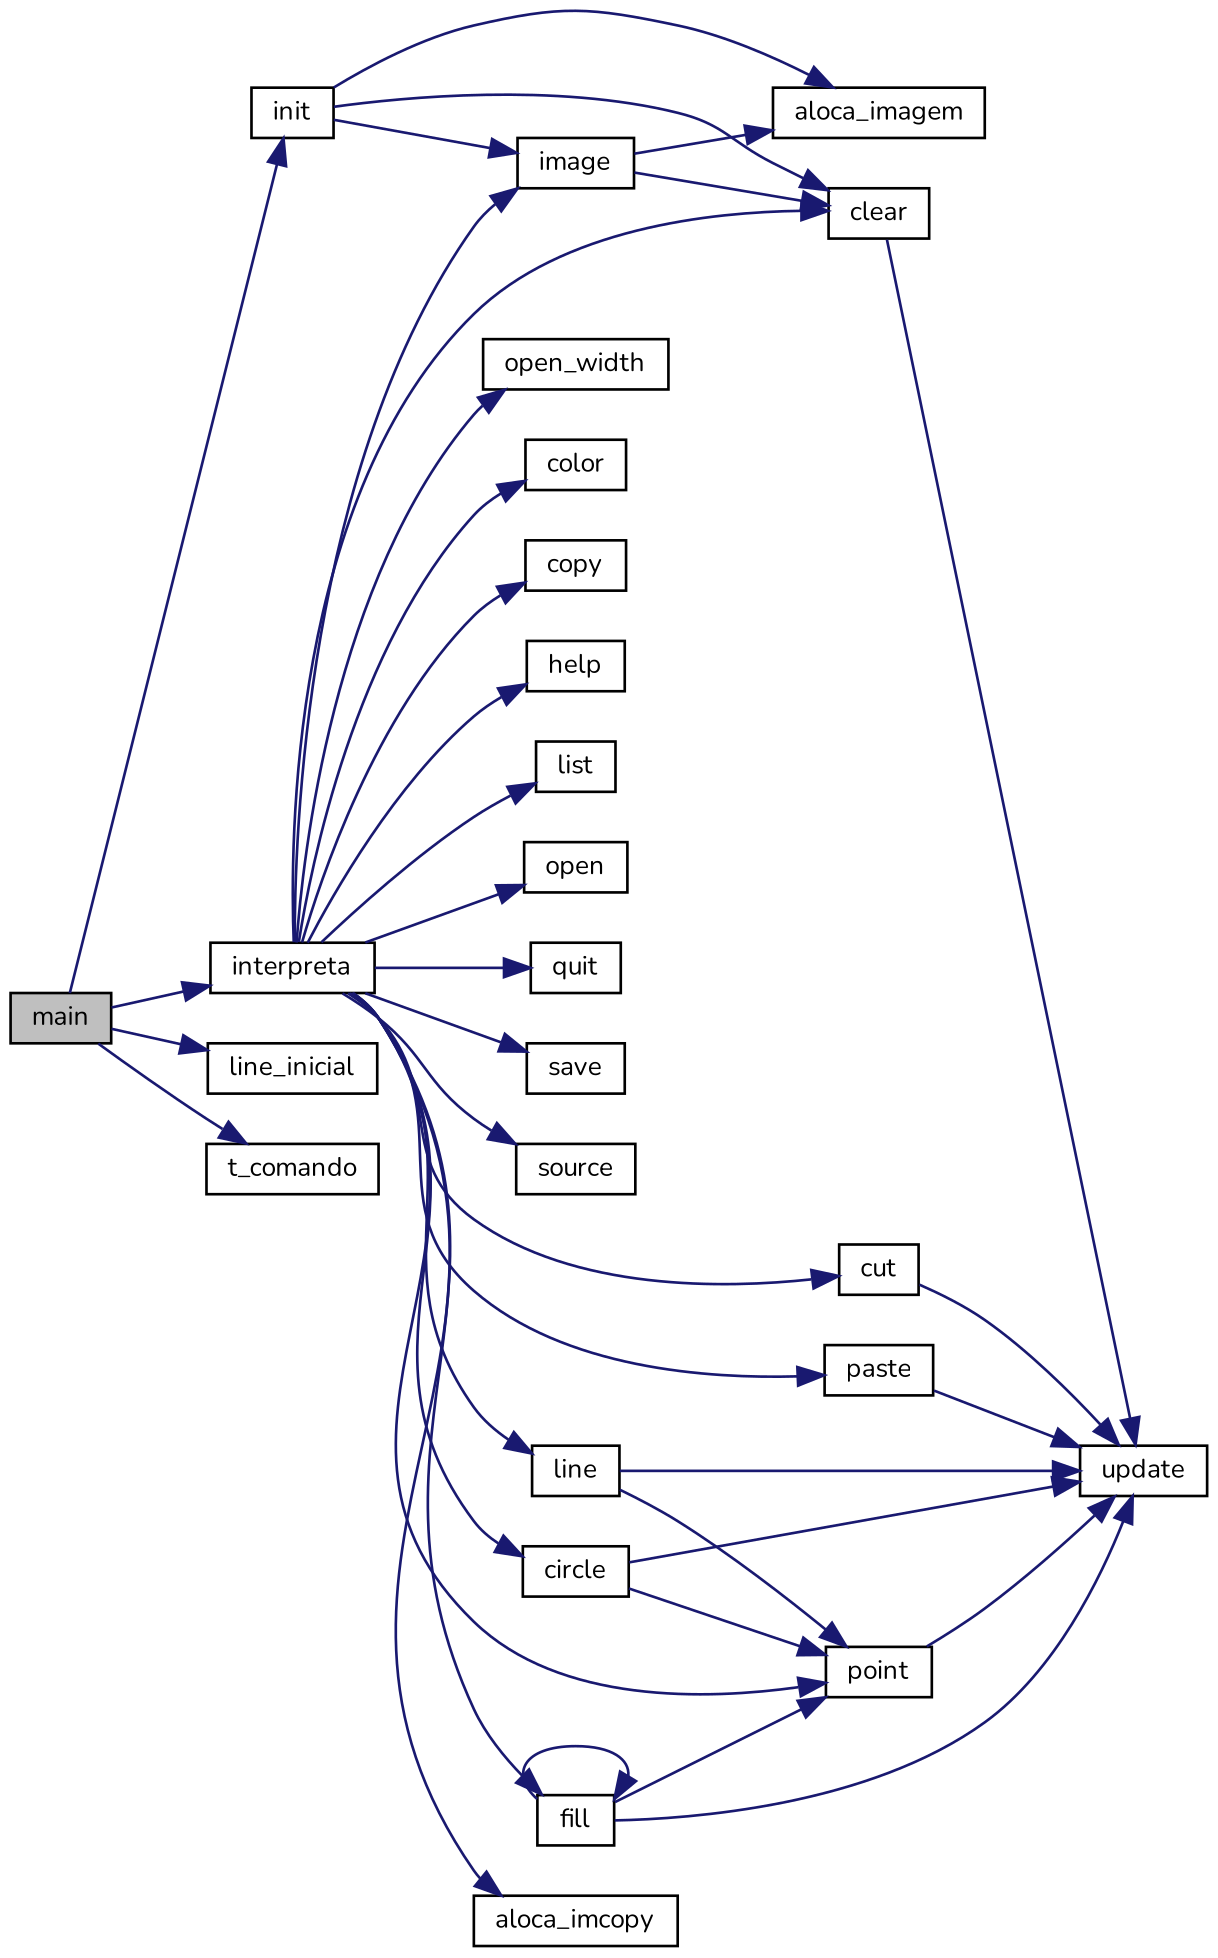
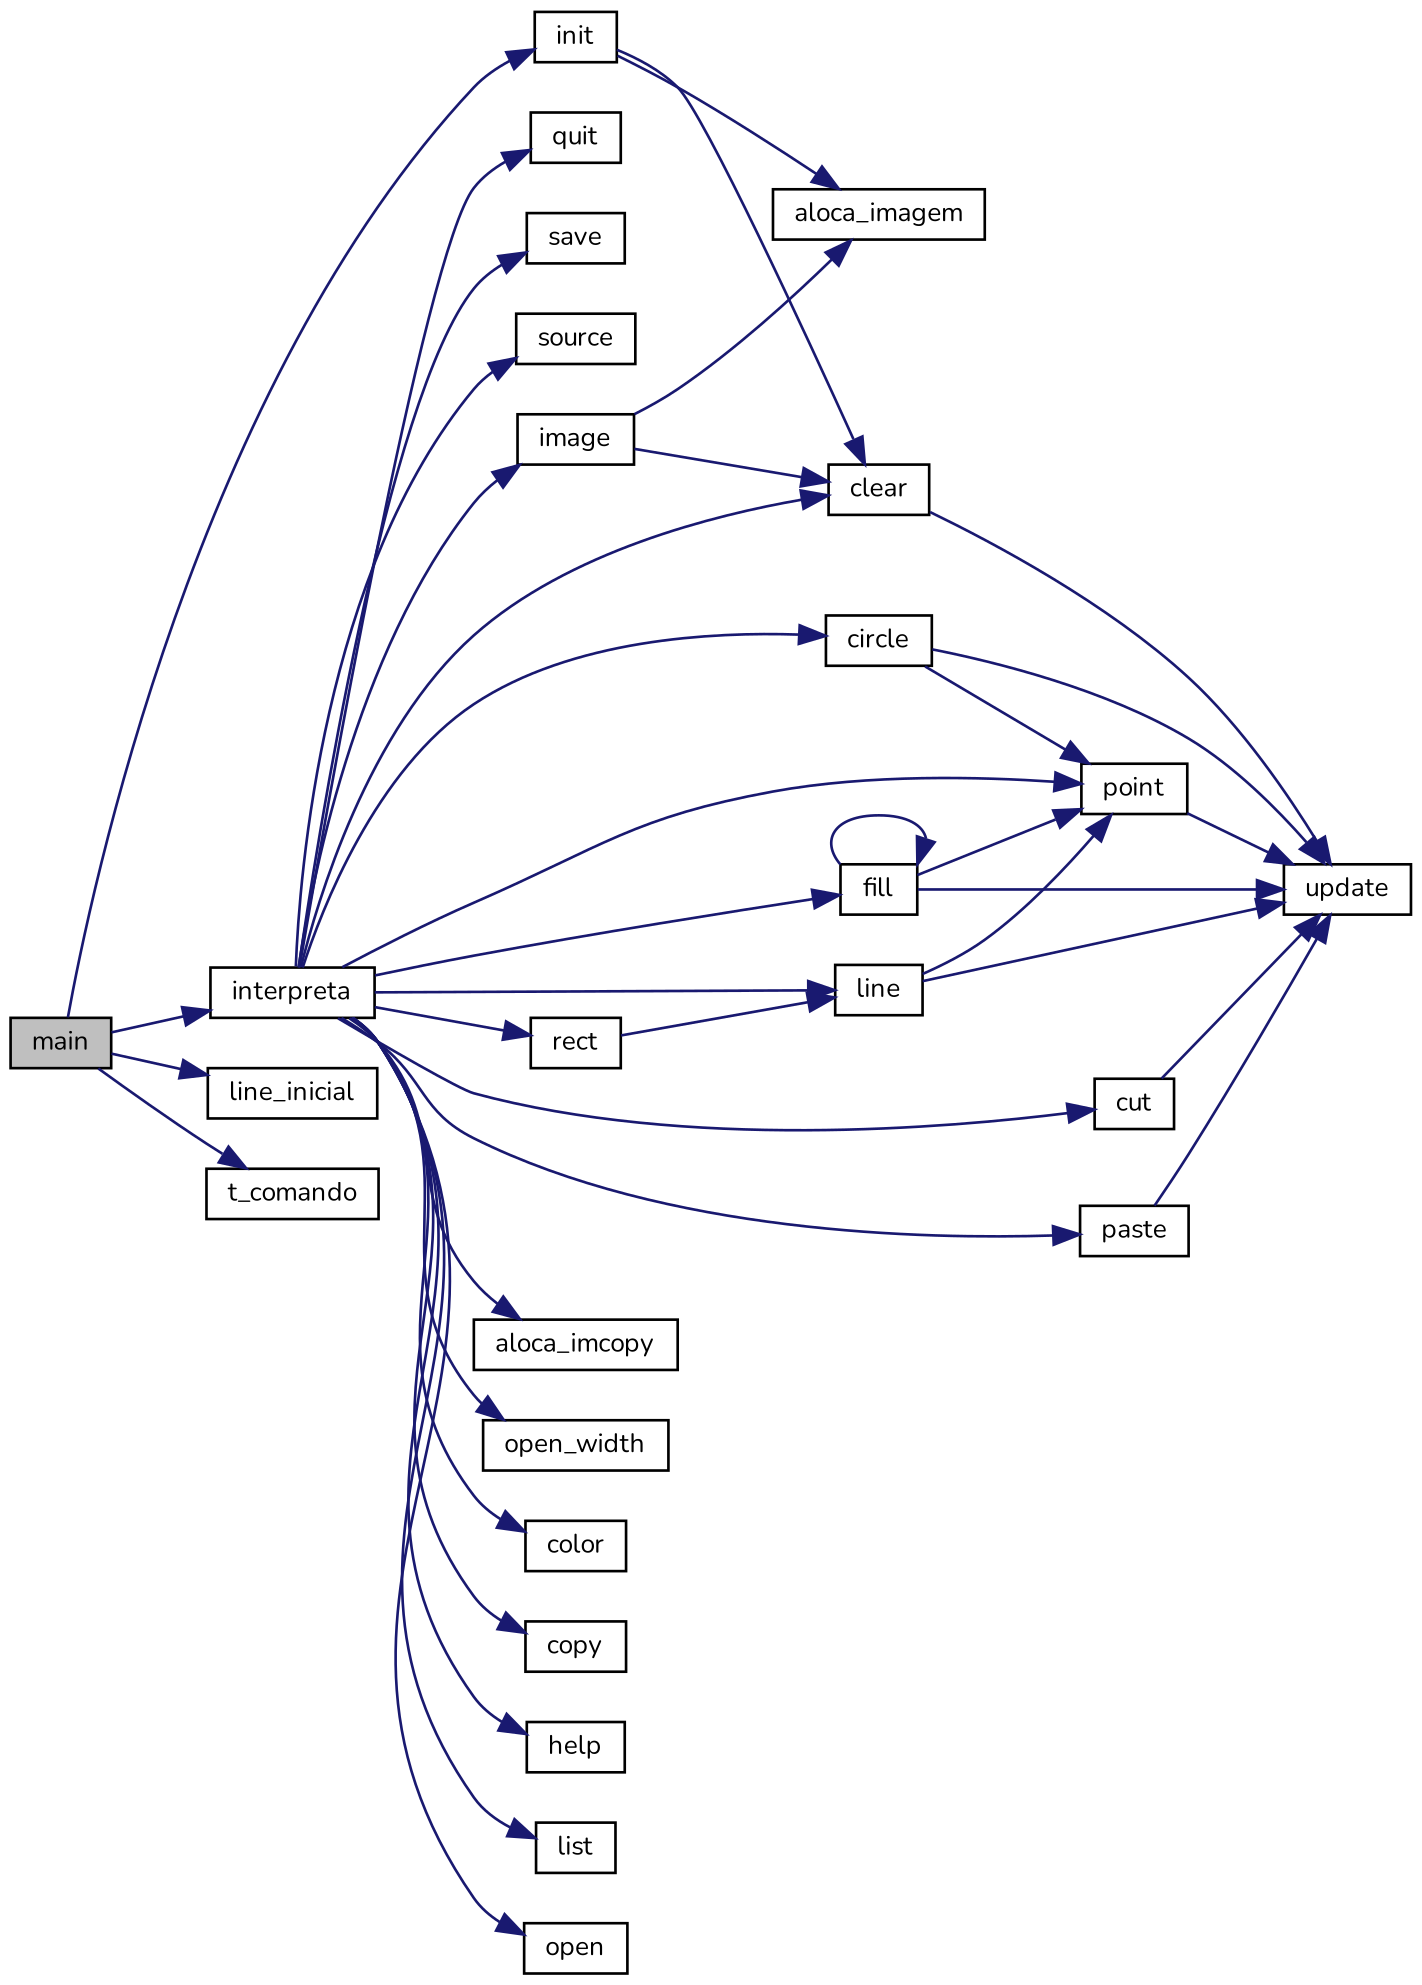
(412, 134) -> none
none -> (576, 1043)
